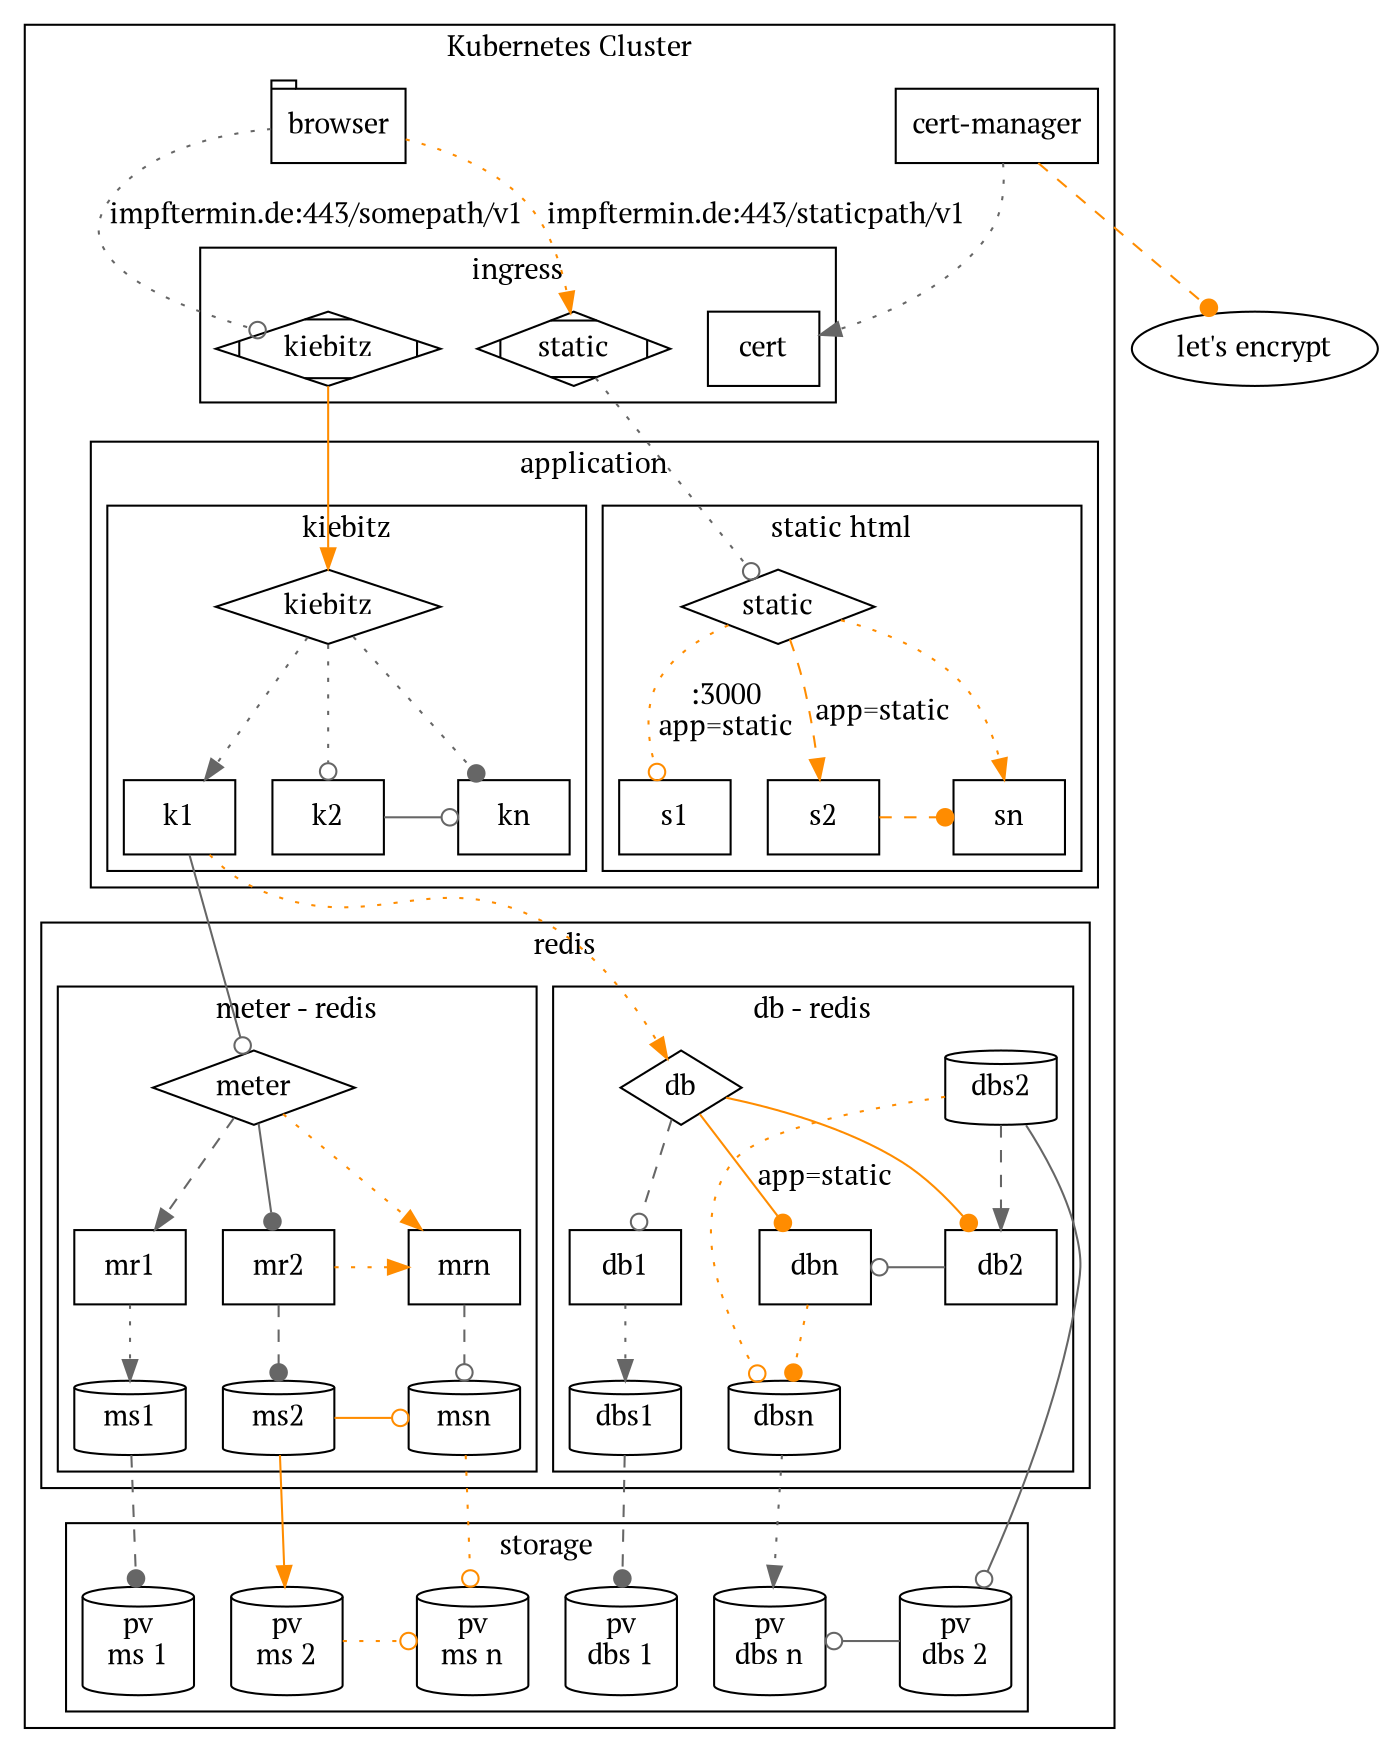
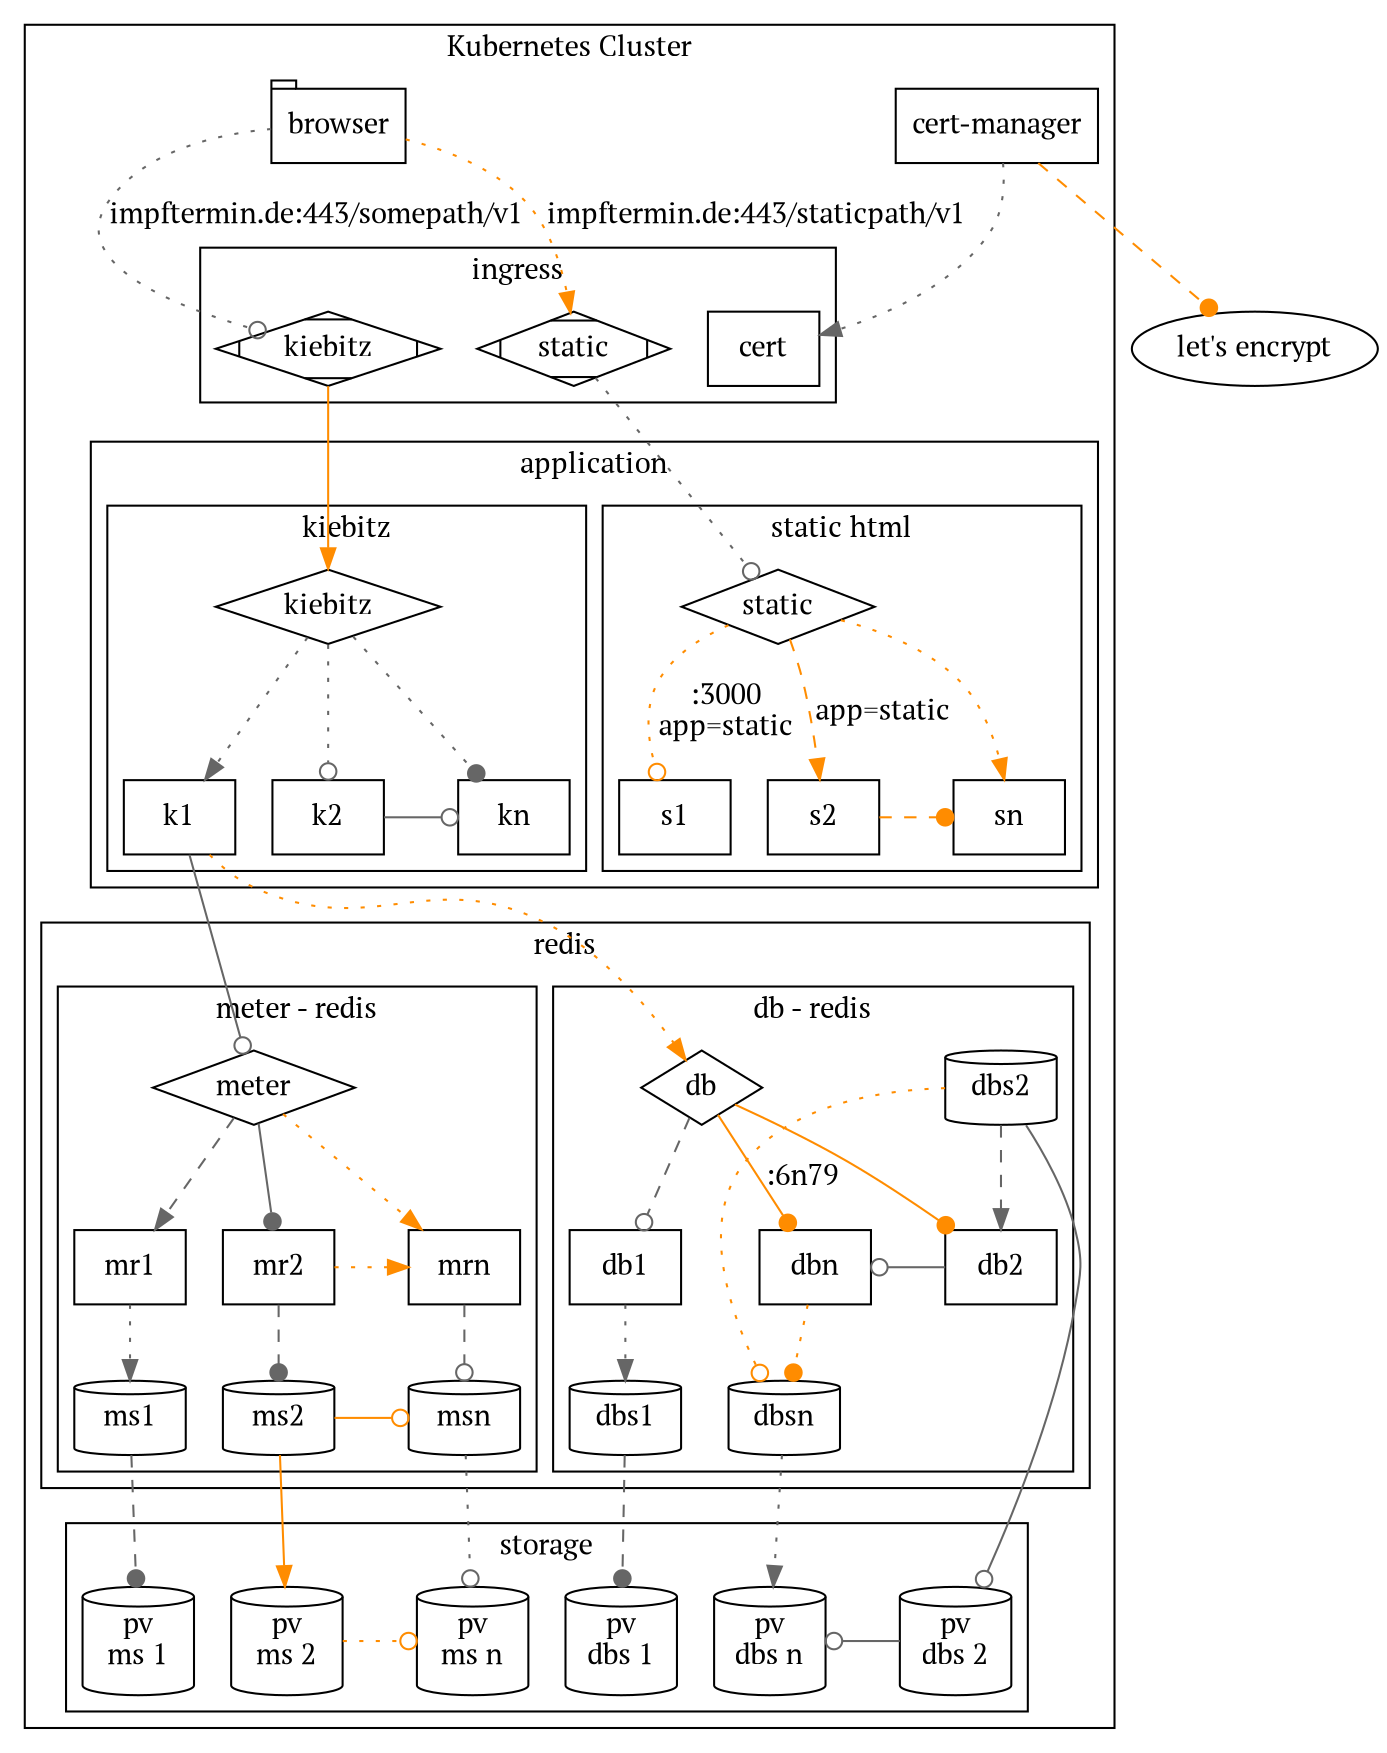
(826, 1177) -> (803, 1177)
(468, 1510) -> (468, 1510)
